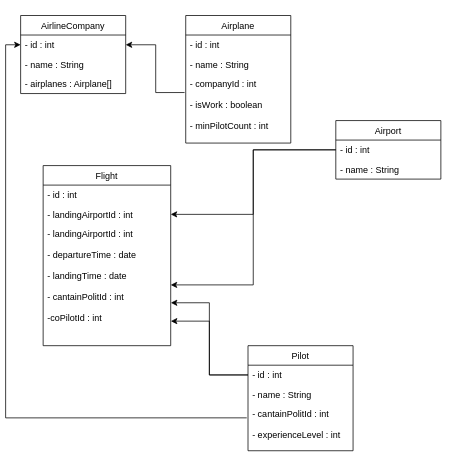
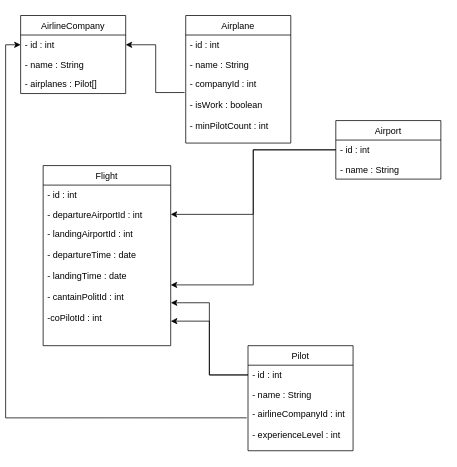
(76, 84) -> (68, 84)
(98, 215) -> (106, 215)
(298, 414) -> (303, 414)
